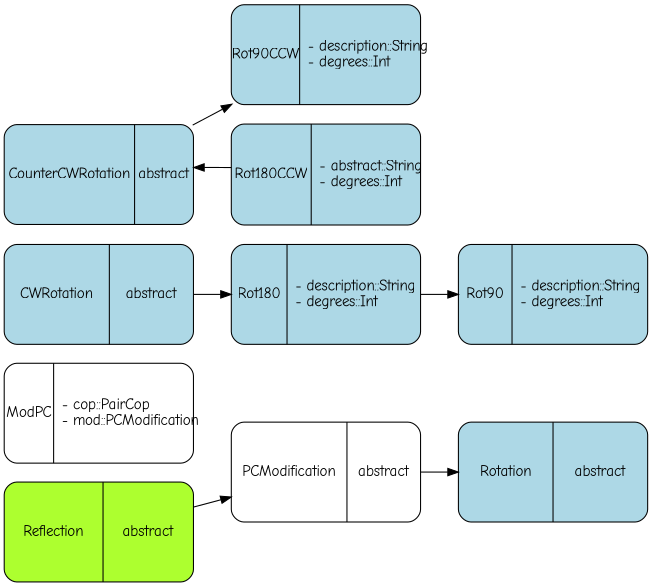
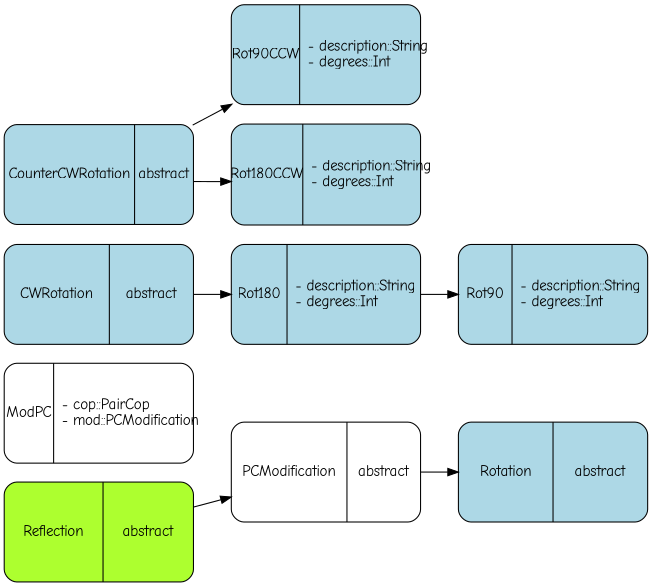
(371, 166) -> (372, 166)
(218, 167) -> (207, 182)
